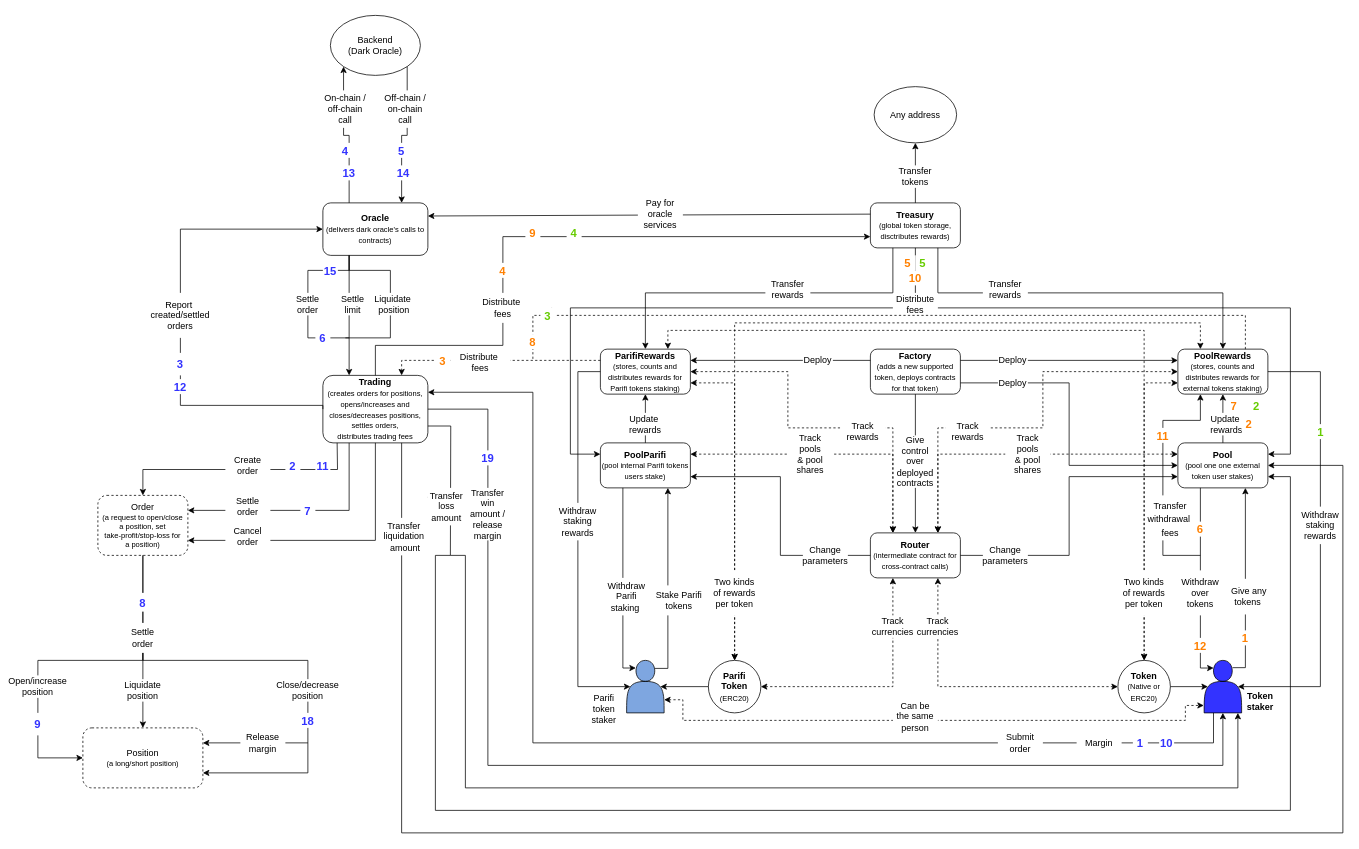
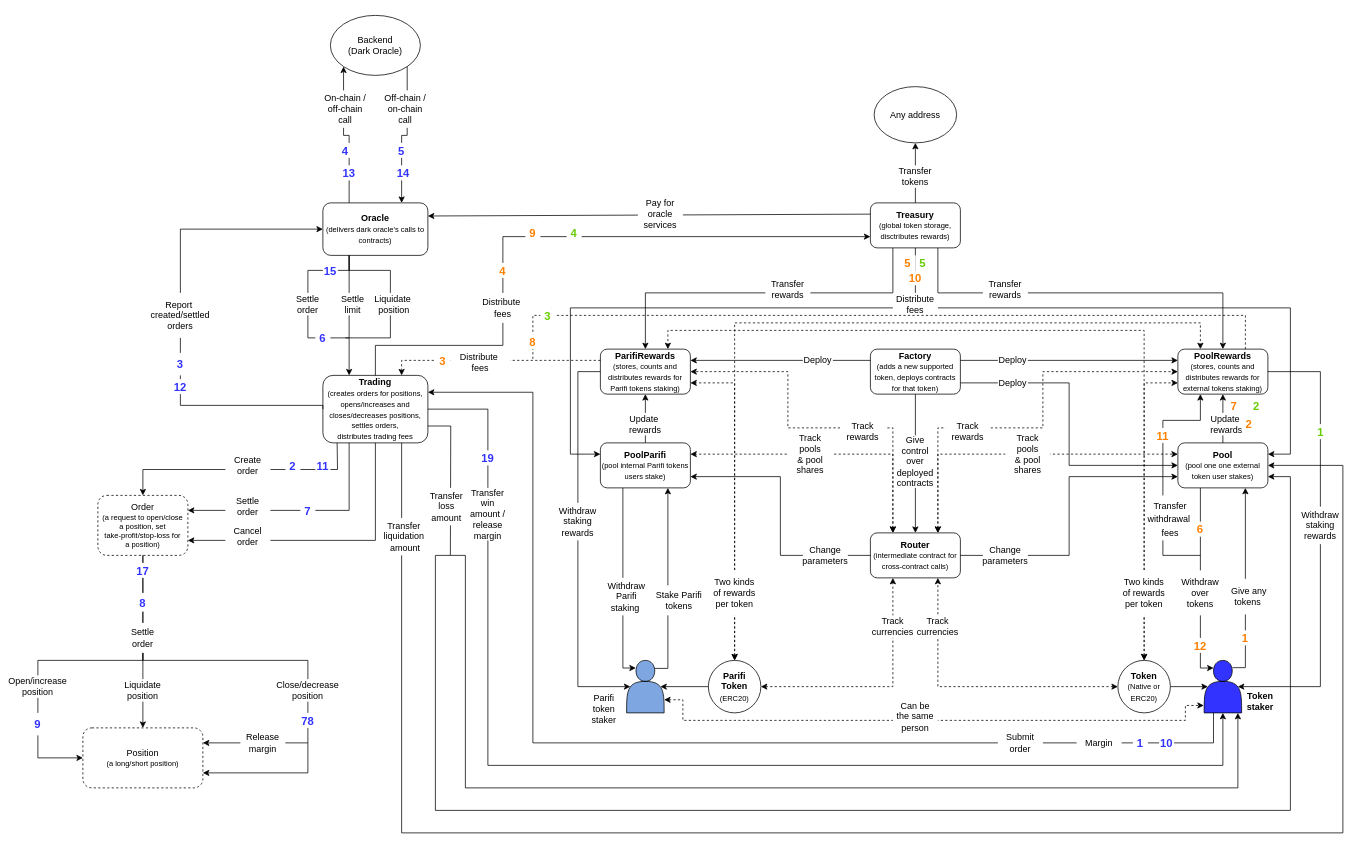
none -> (143, 570)
(308, 720) -> (308, 720)
